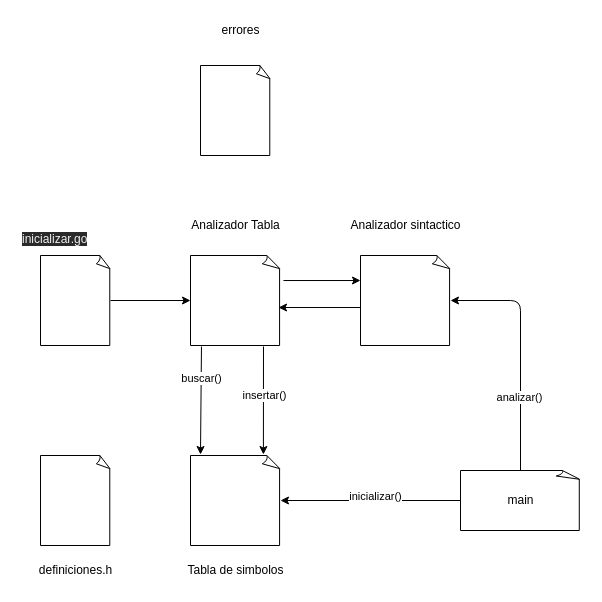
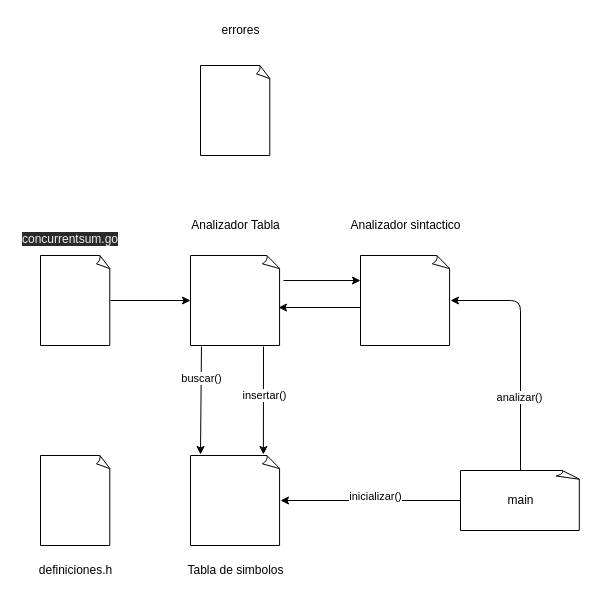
(60, 240) -> (75, 240)
